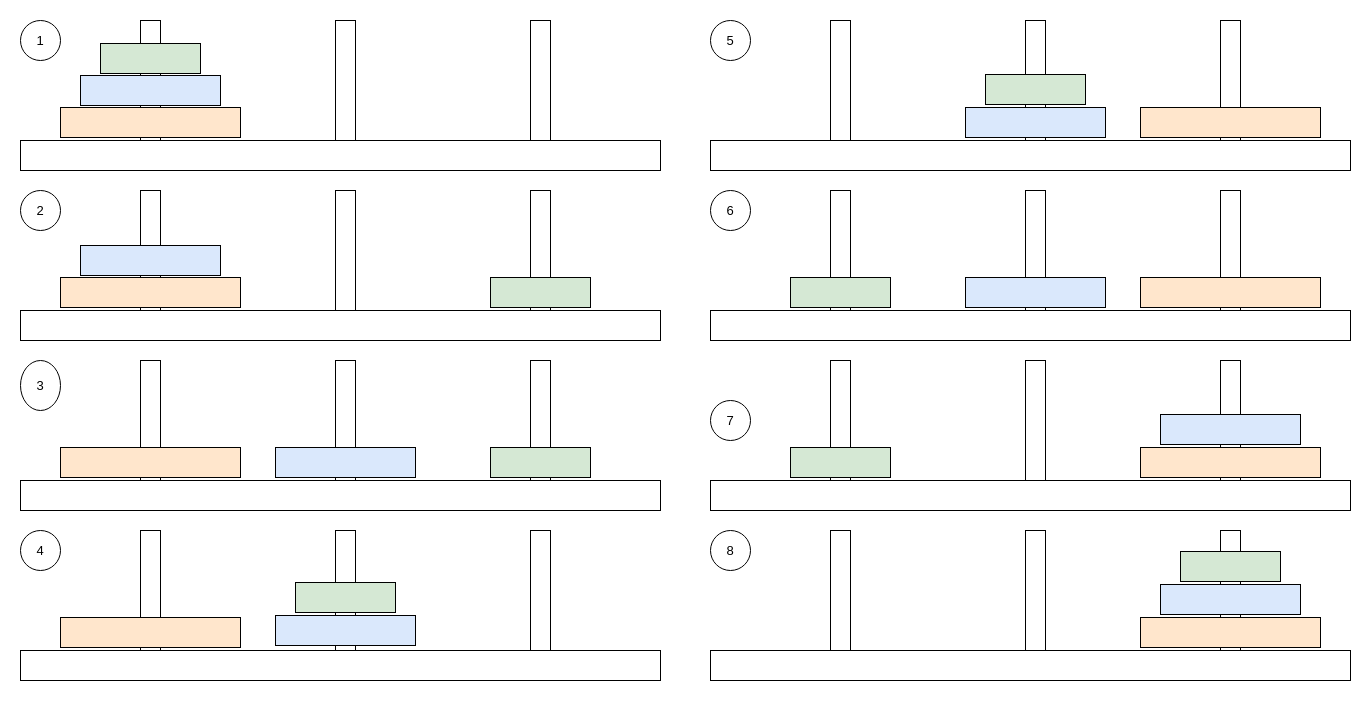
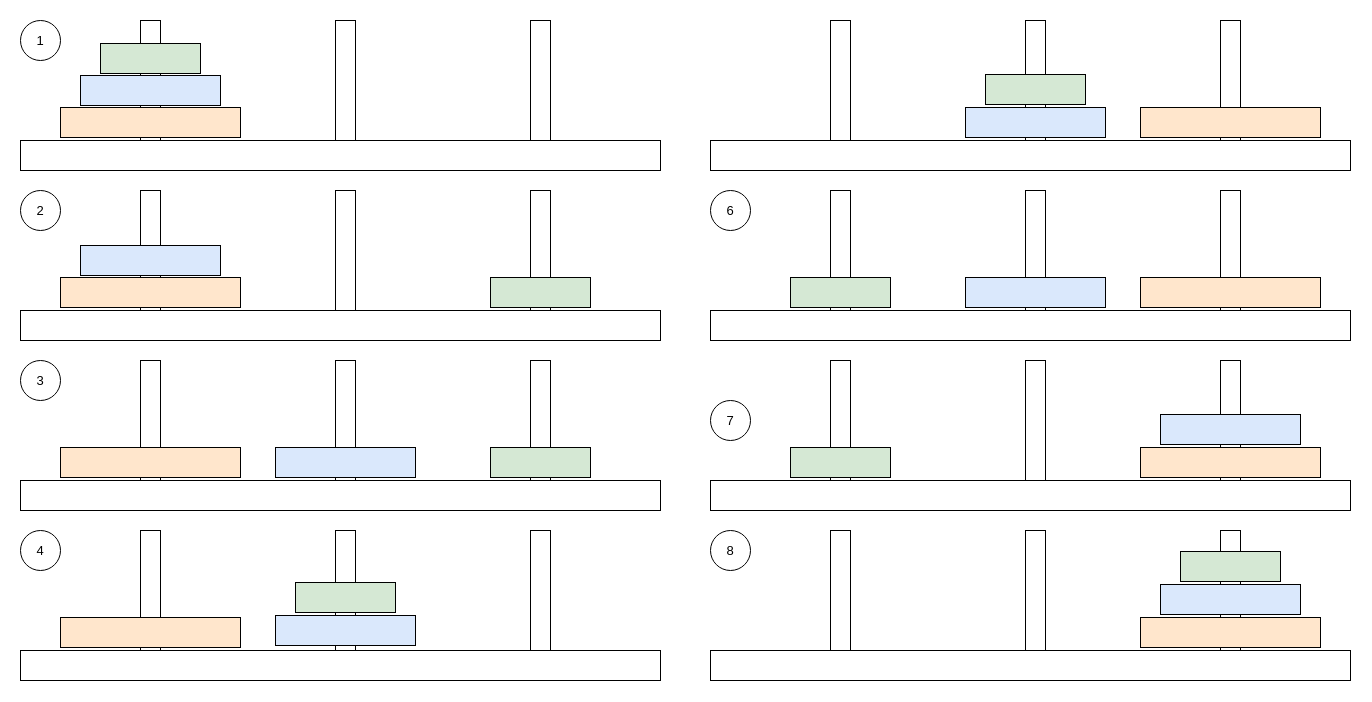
(731, 41) -> none
(41, 386) -> (41, 381)
